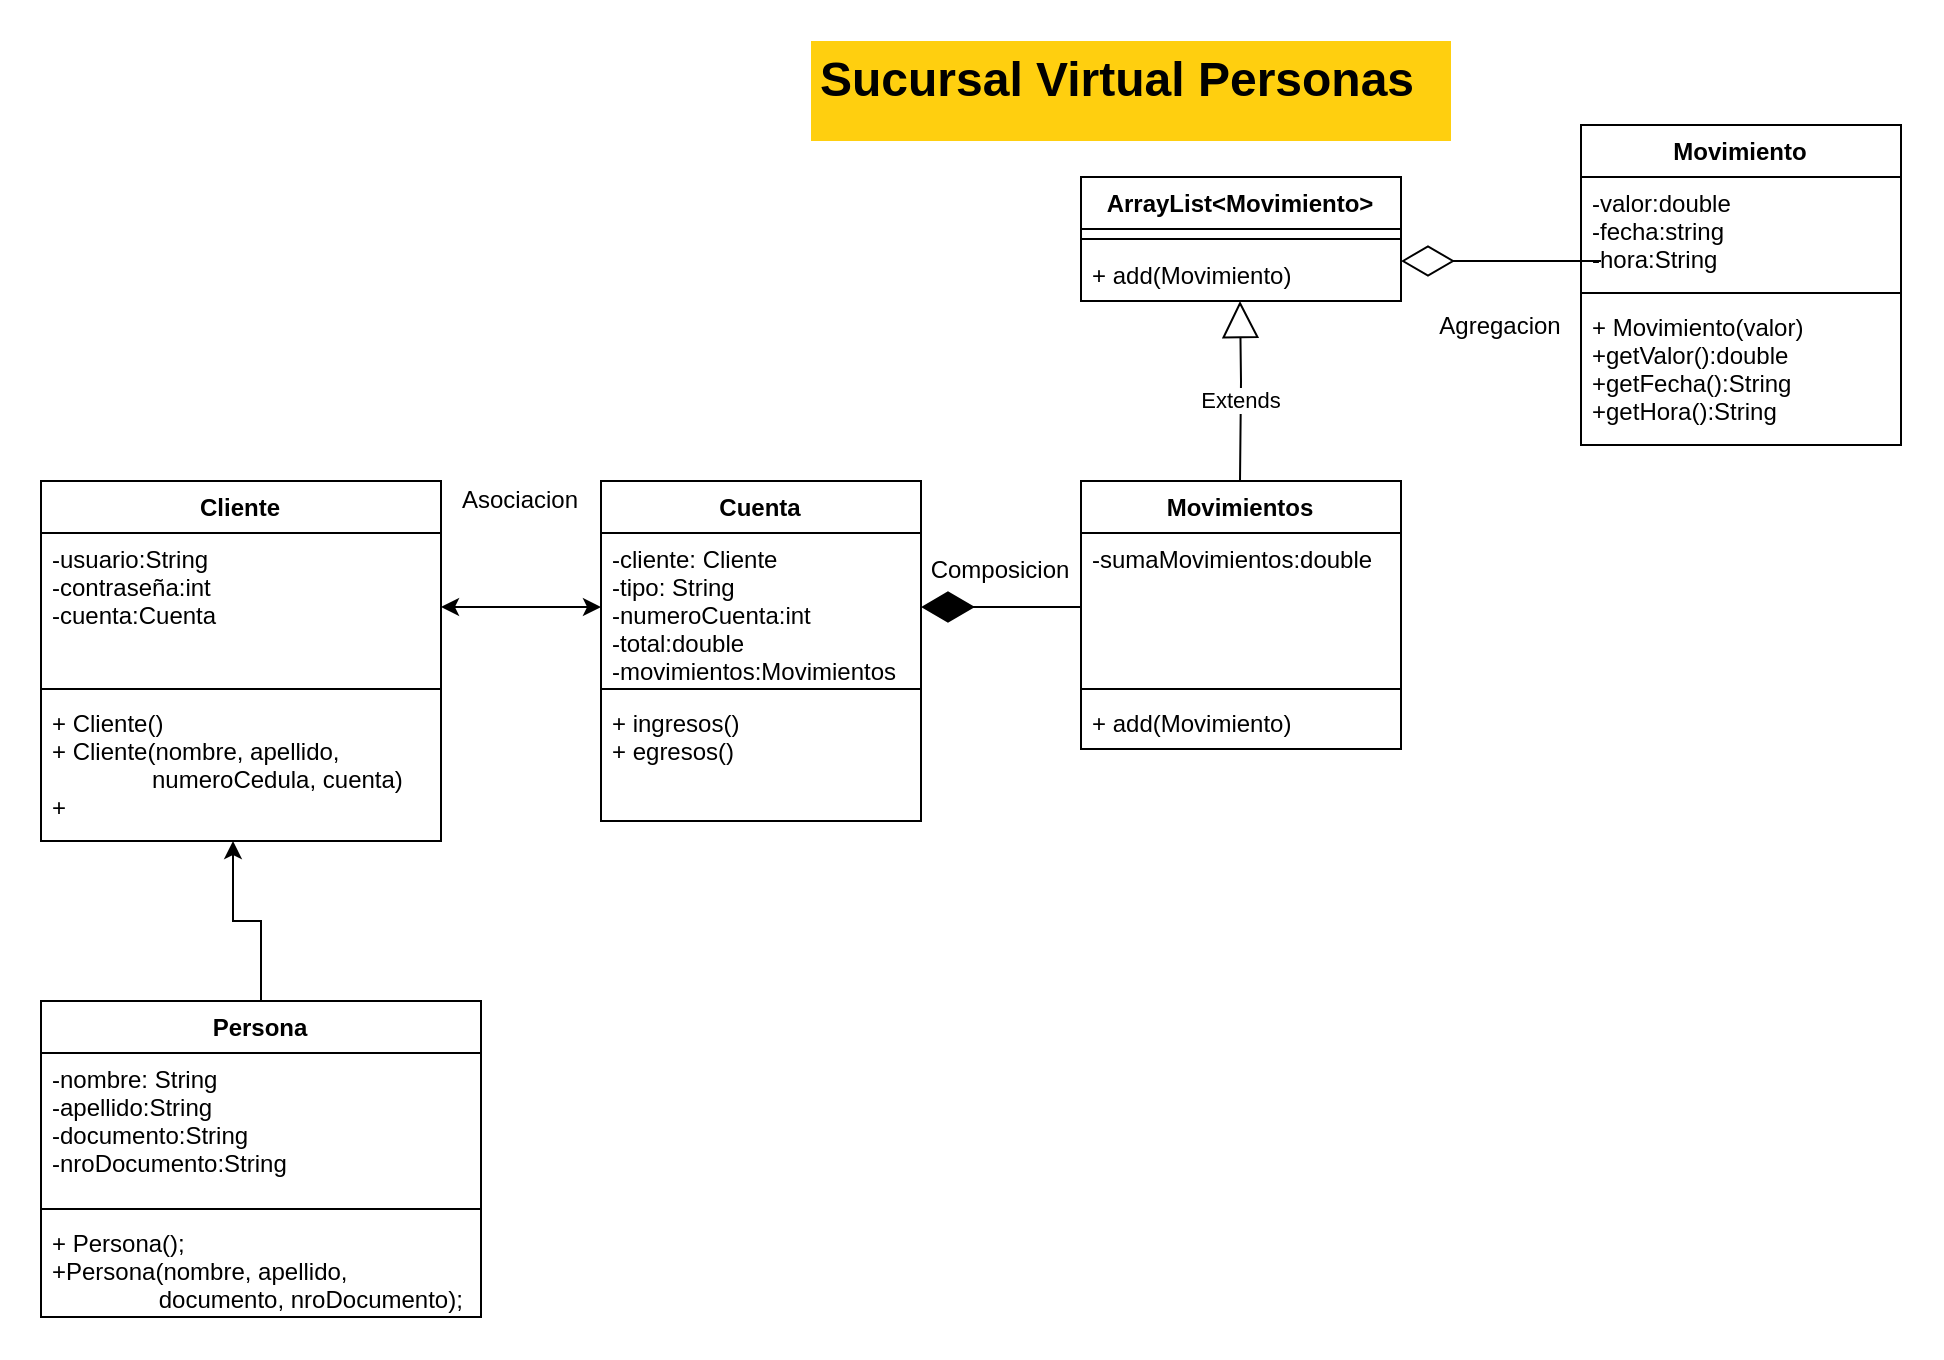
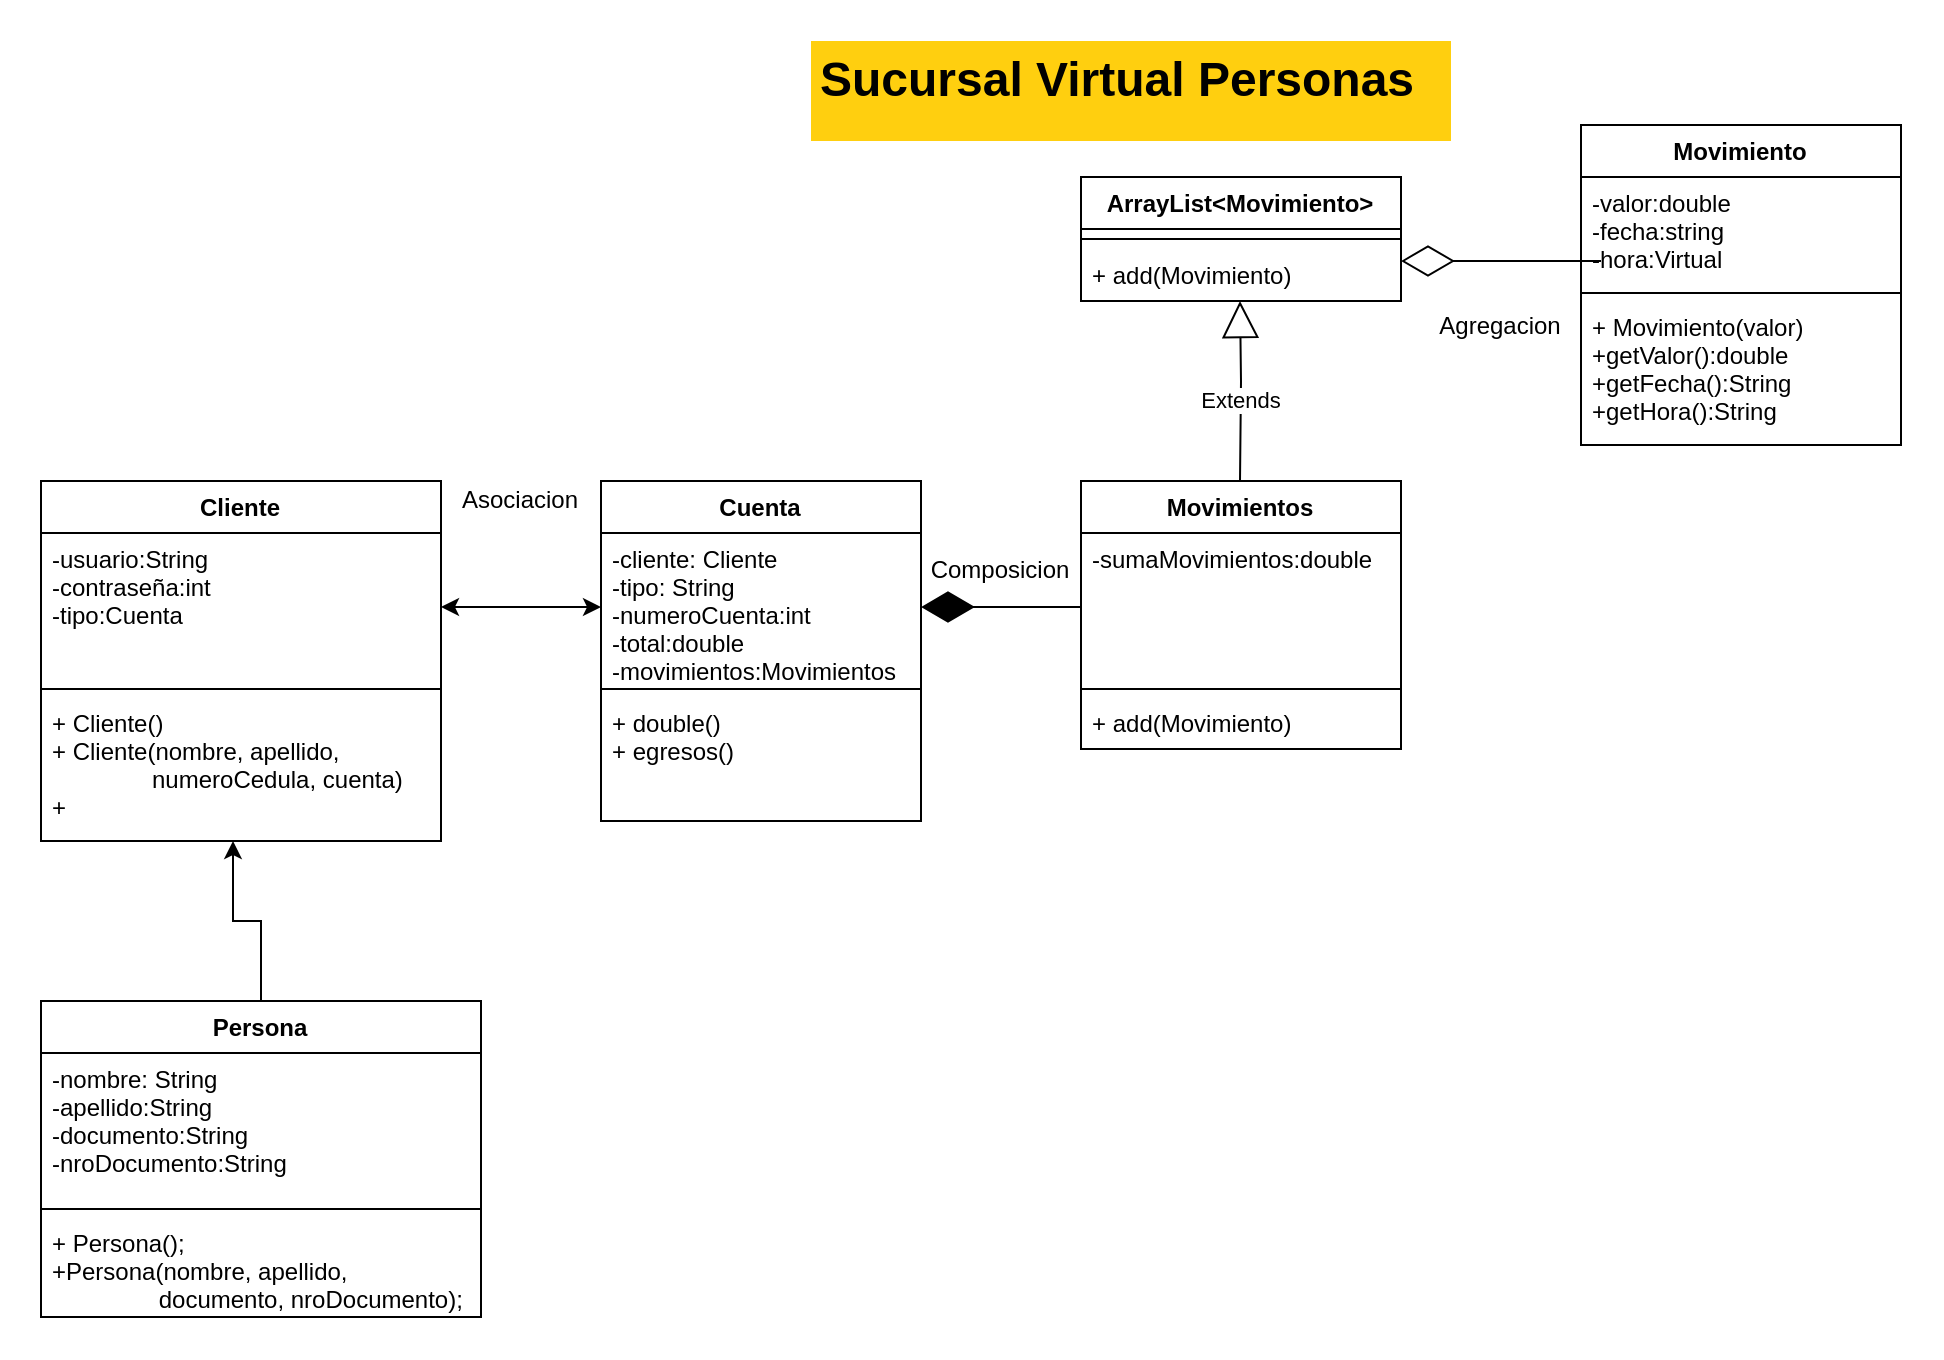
(1670, 204) -> (1670, 204)
(143, 560) -> (143, 560)
(686, 724) -> (673, 724)
